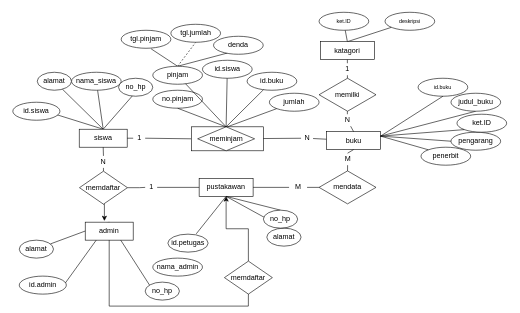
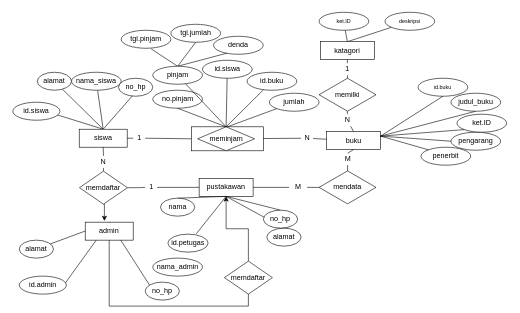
(187, 54) -> (187, 54)
none -> (193, 198)
none -> (177, 207)
